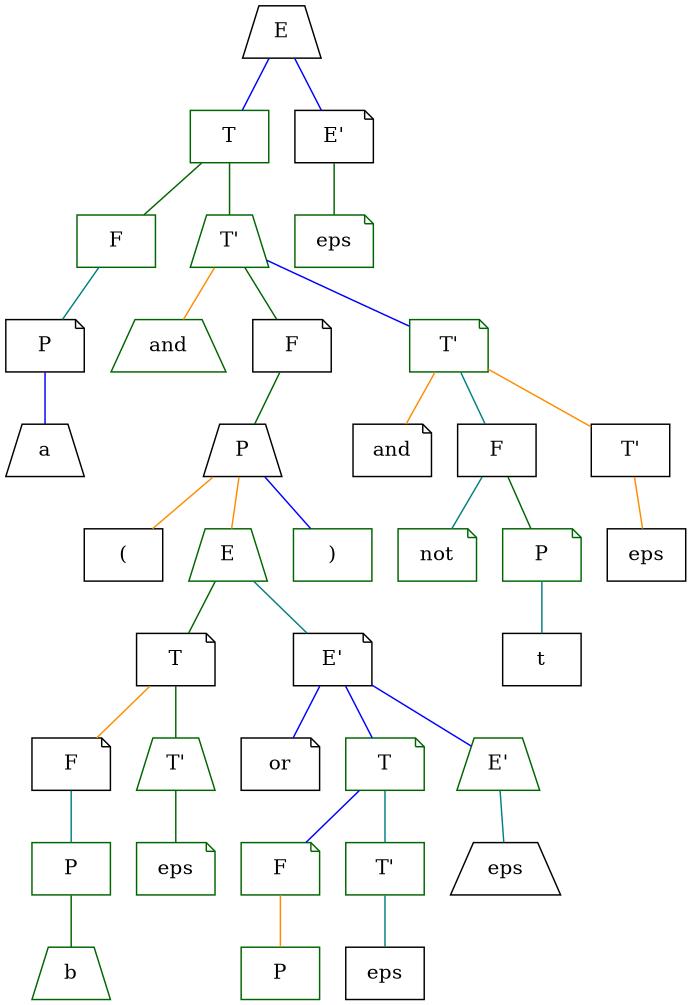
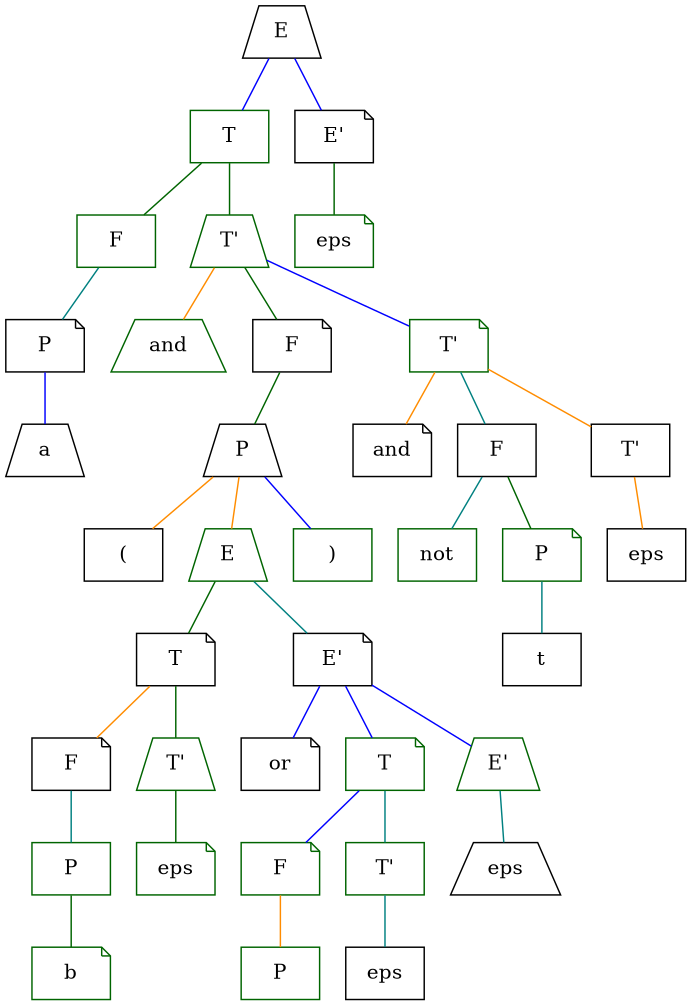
(437, 555) -> (437, 555)
(71, 973) -> (71, 973)
